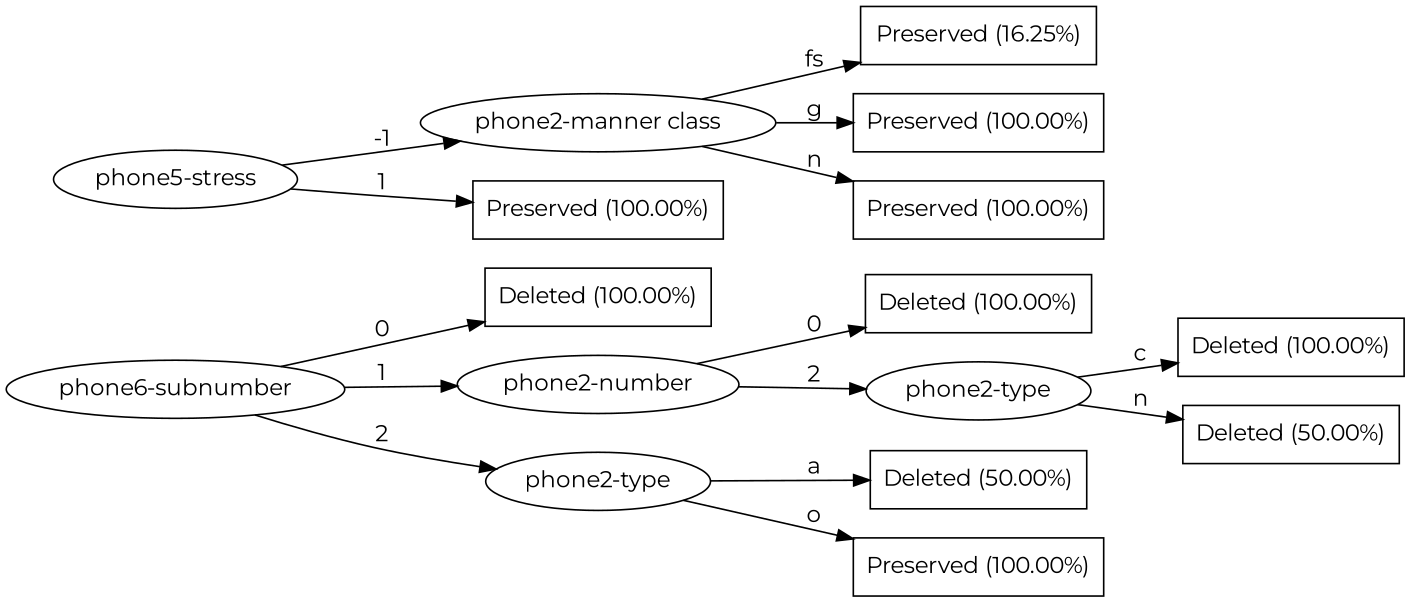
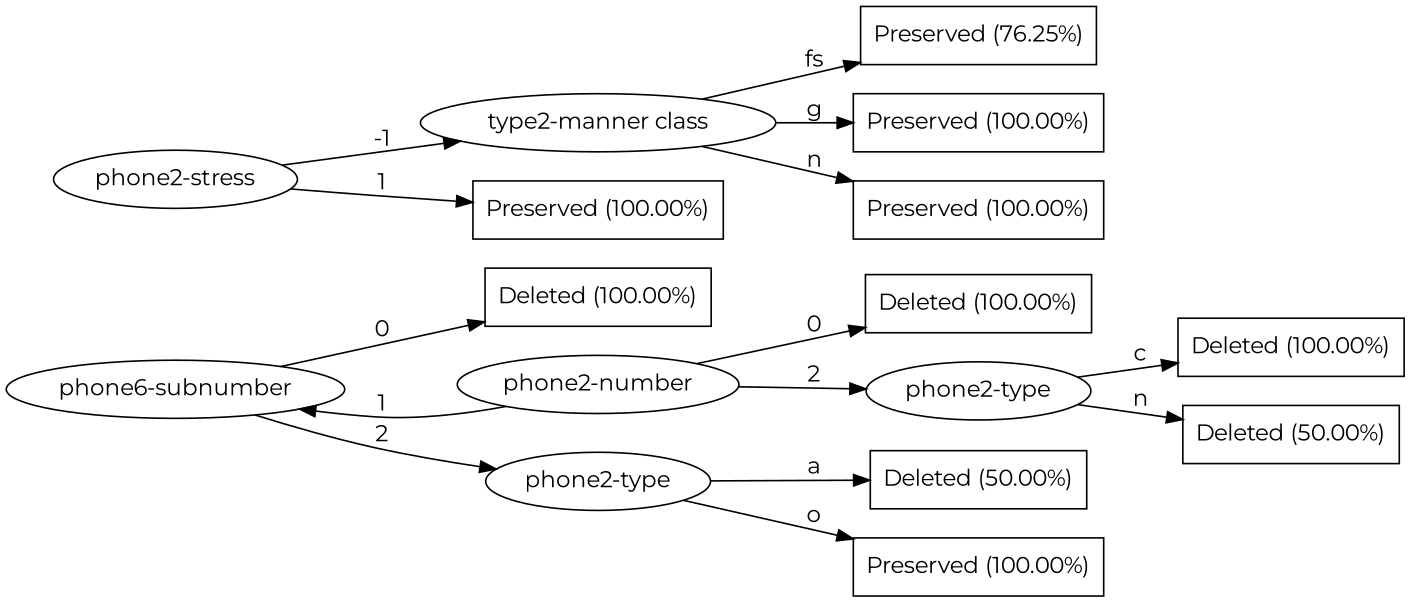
(979, 36) -> (979, 36)
(598, 123) -> (598, 123)
(175, 179) -> (175, 179)
(393, 387) -> (411, 417)
